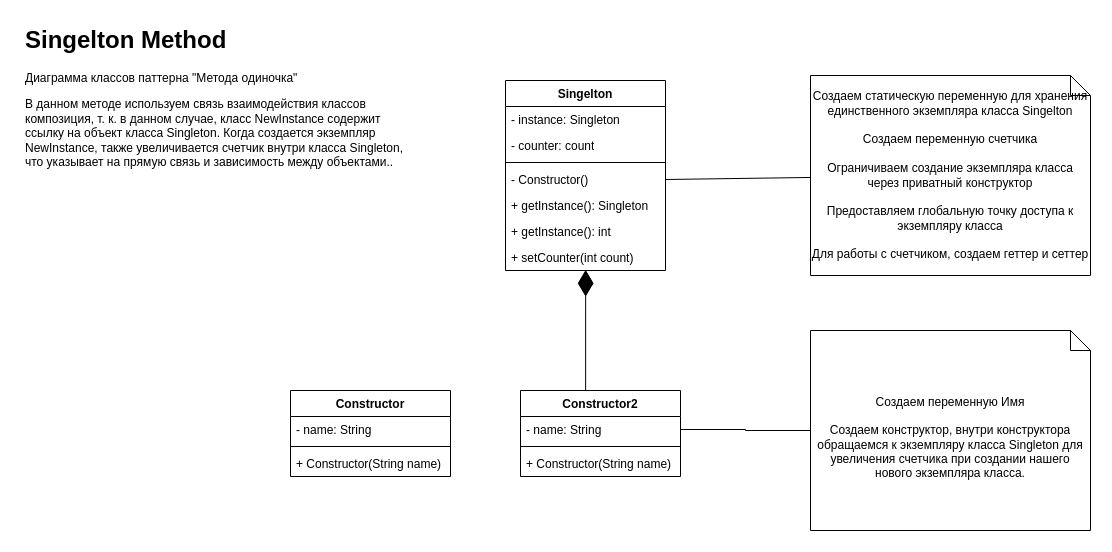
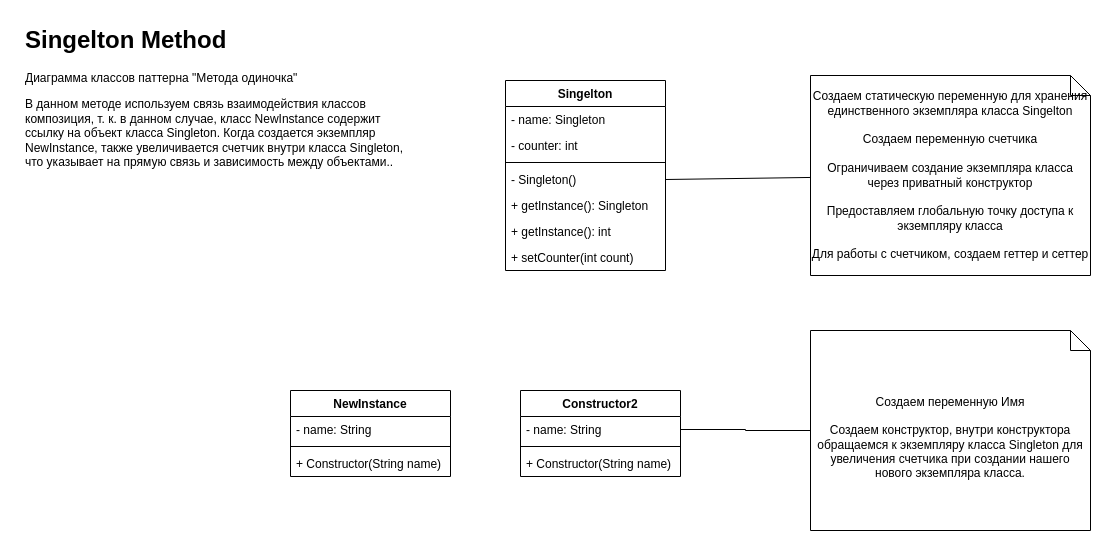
(573, 121) -> (561, 121)
(561, 147) -> (552, 147)
(560, 181) -> (551, 181)
(586, 343) -> none
(371, 405) -> (371, 405)
